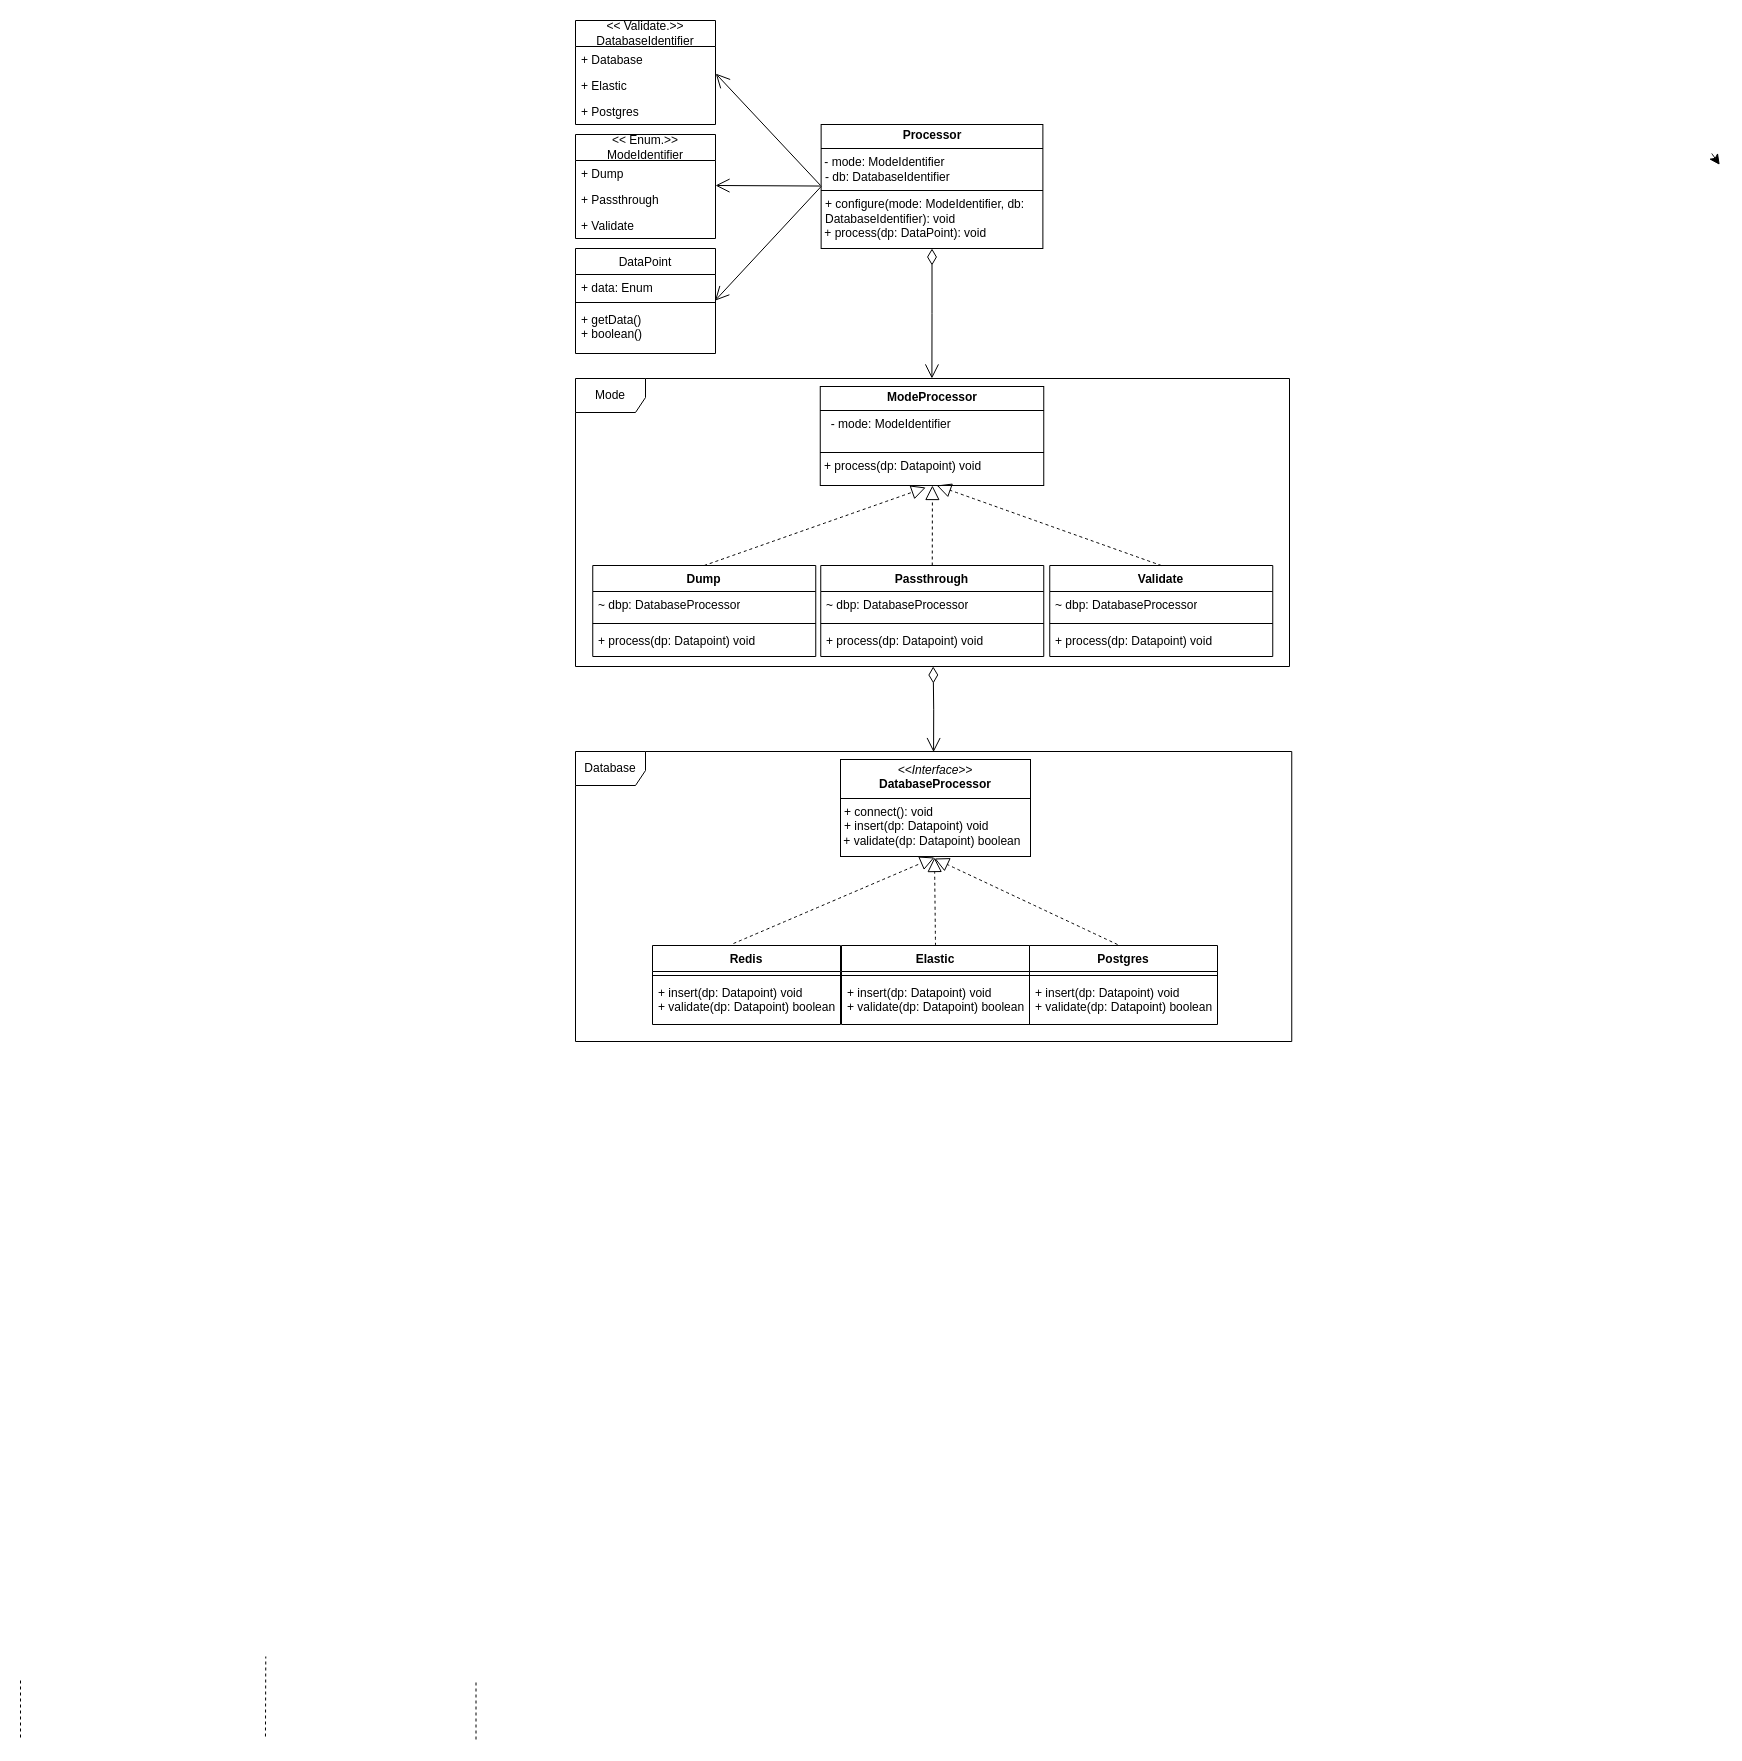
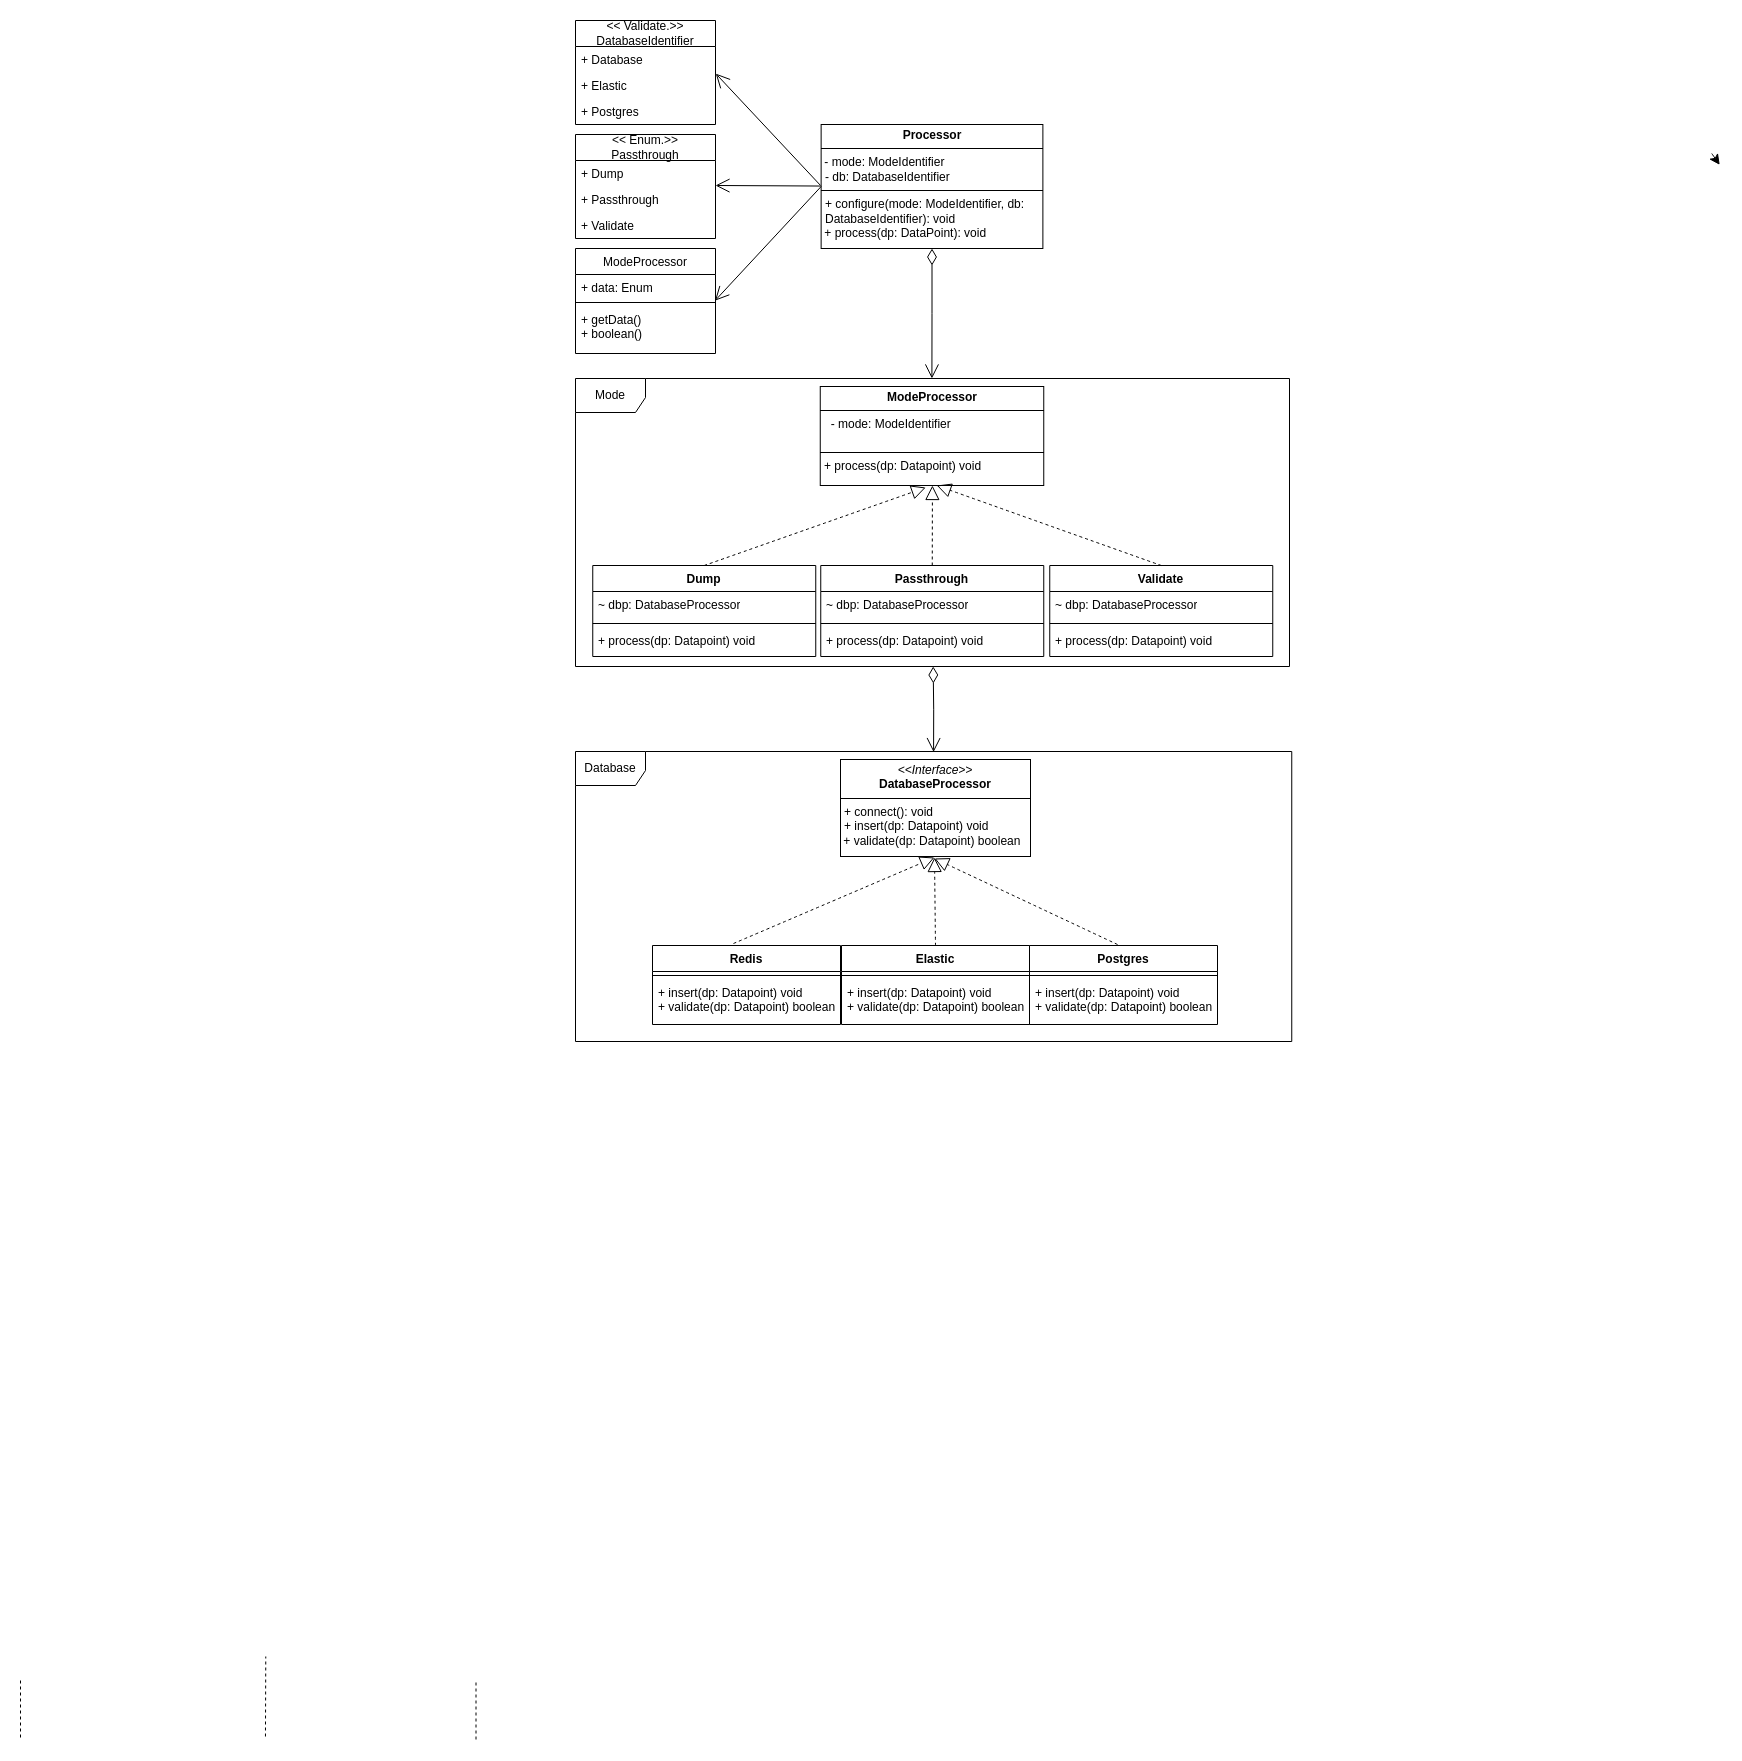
(646, 148) -> (646, 148)
(646, 263) -> (646, 263)
